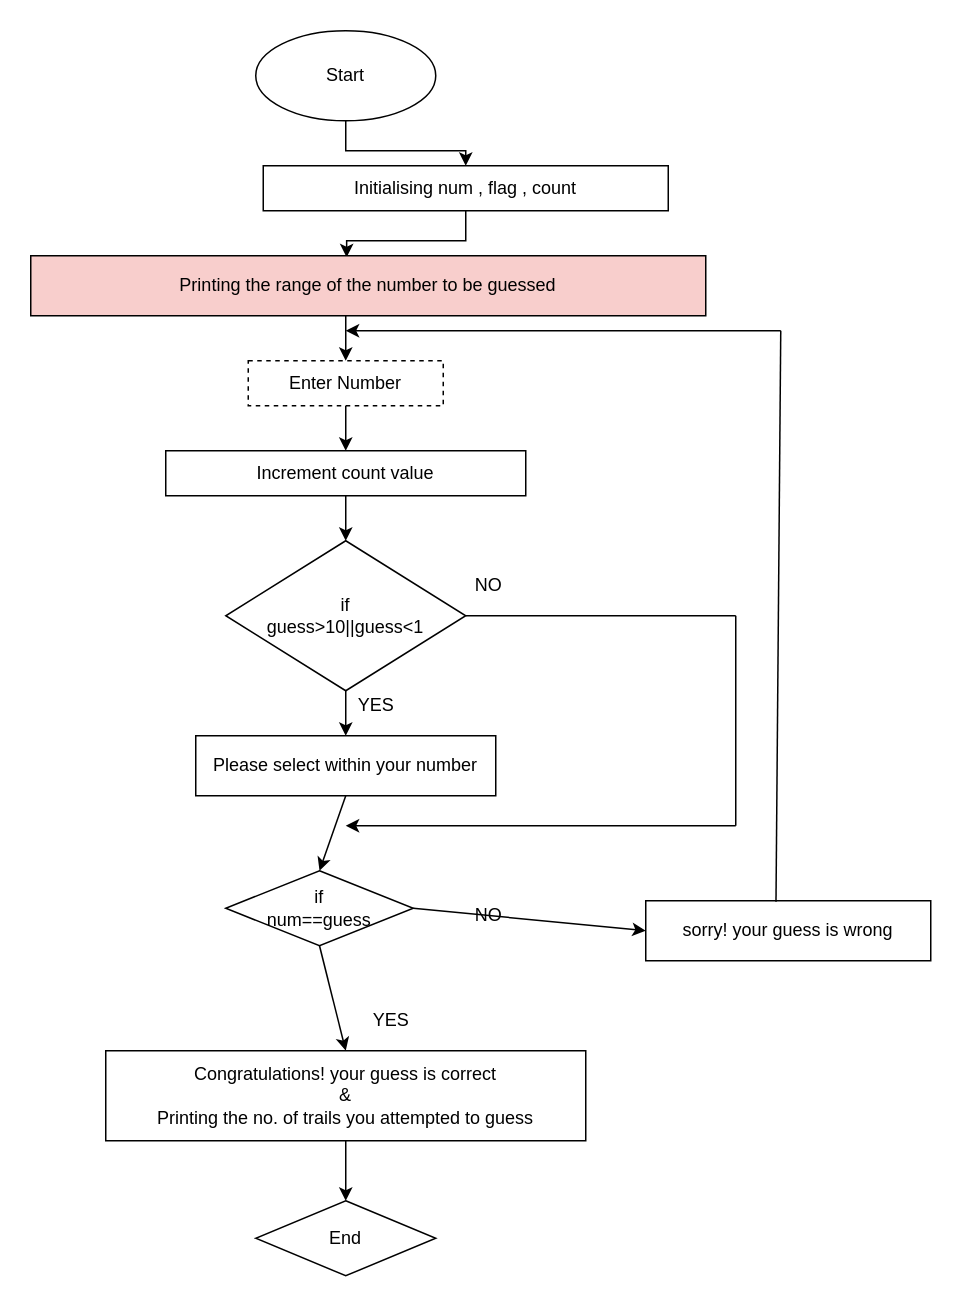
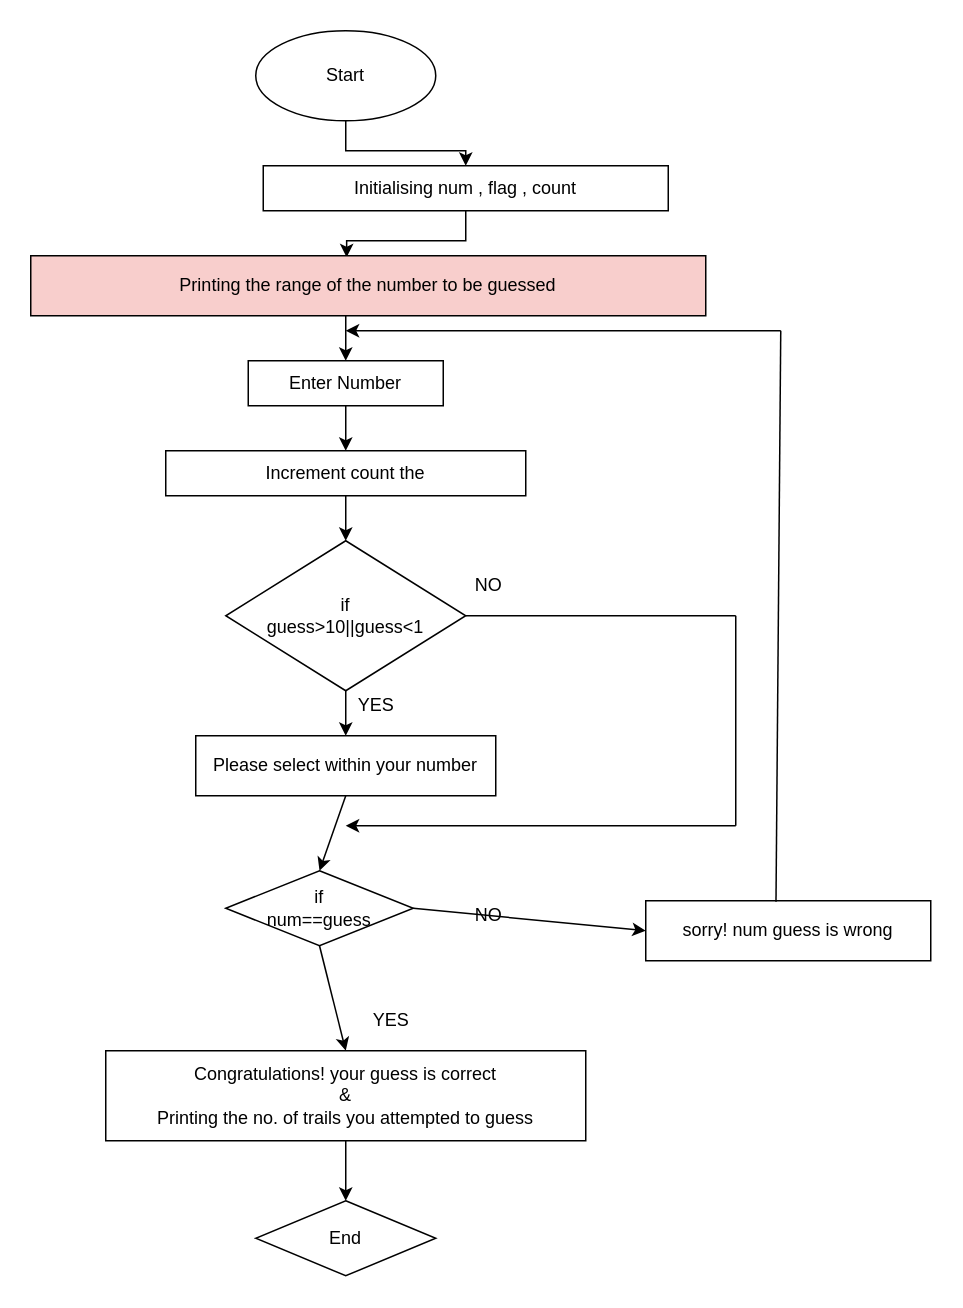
(346, 383) -> (346, 383)
(346, 473) -> (346, 473)
(788, 931) -> (788, 931)
